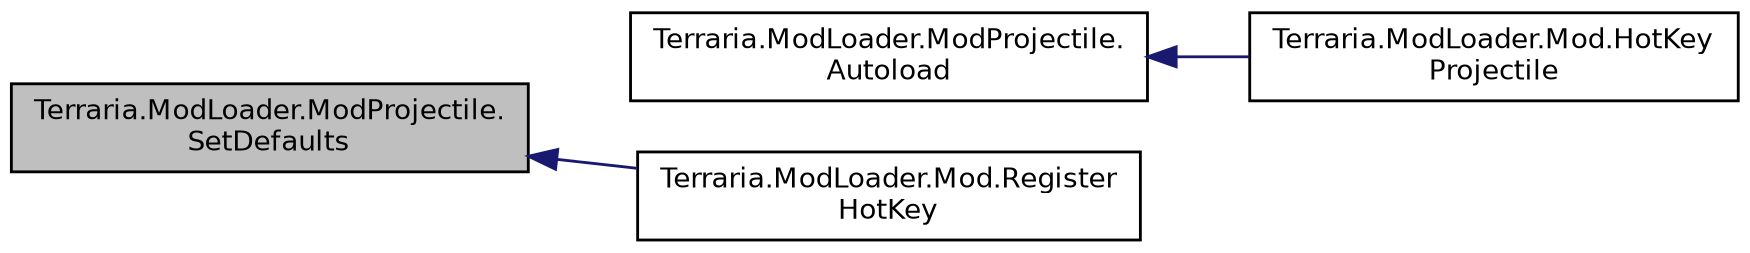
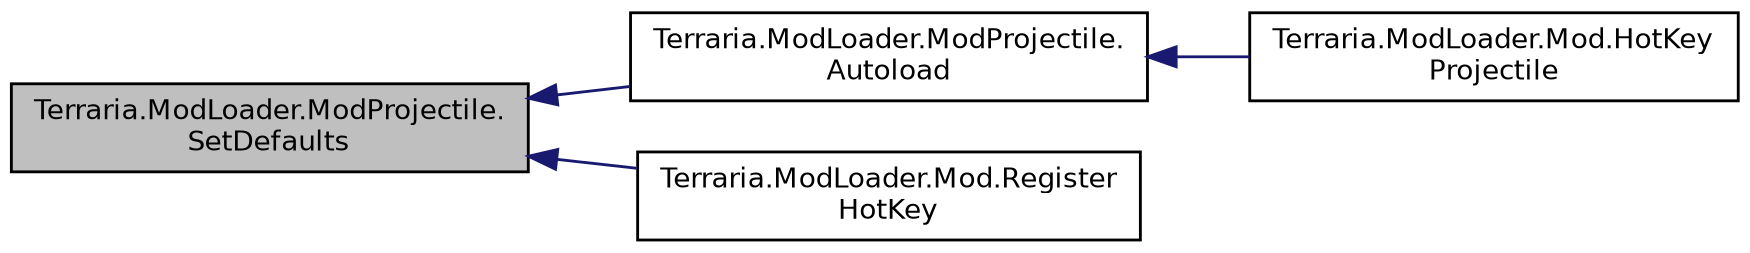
none -> (593, 91)
